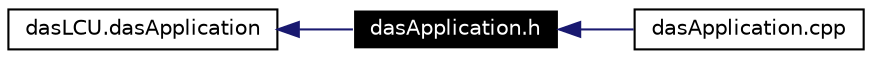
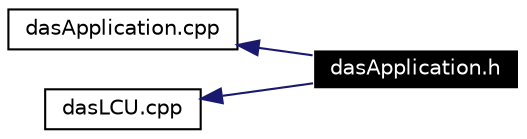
(143, 29) -> (123, 109)
(607, 29) -> (286, 52)
